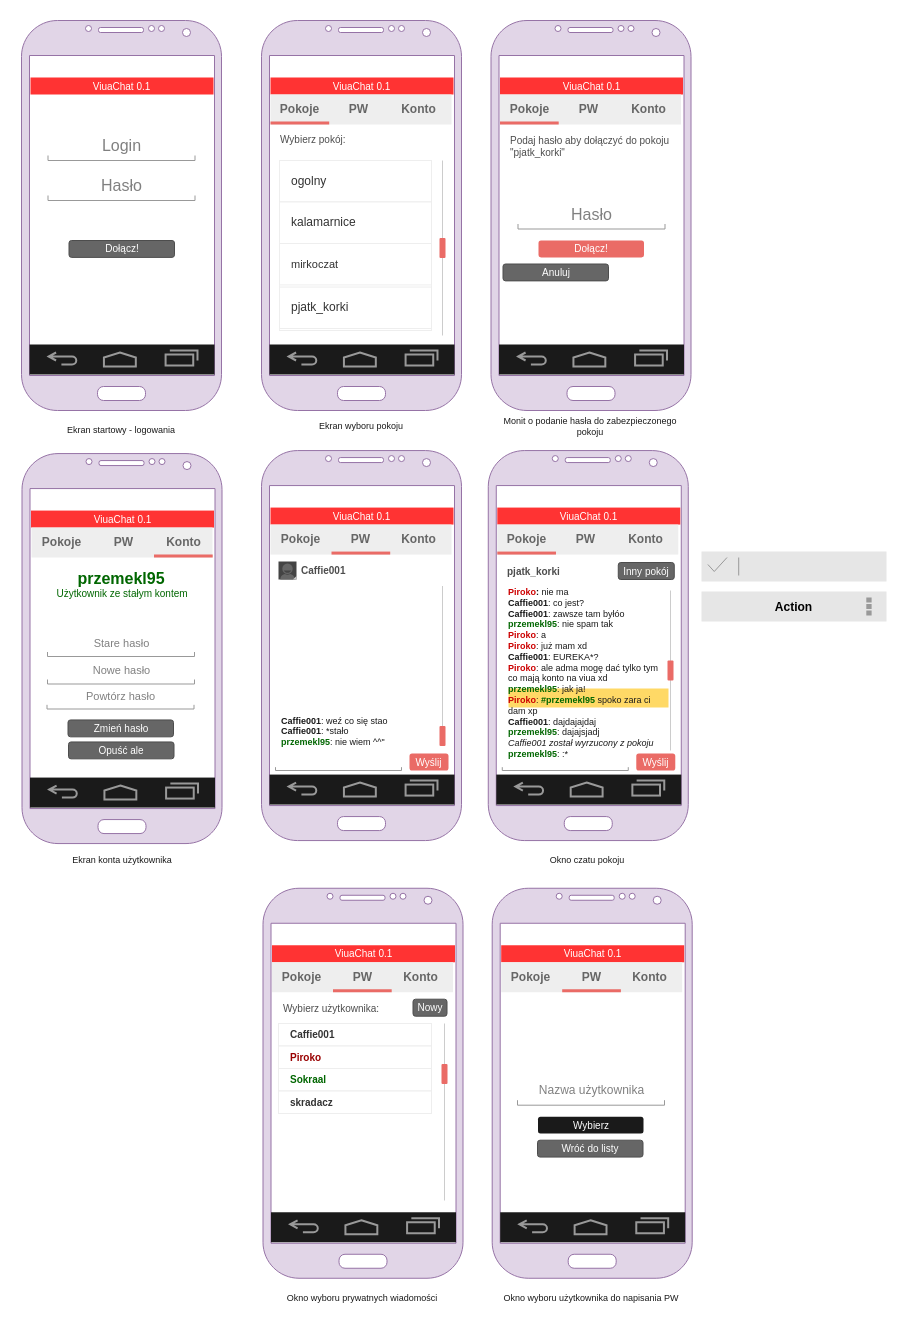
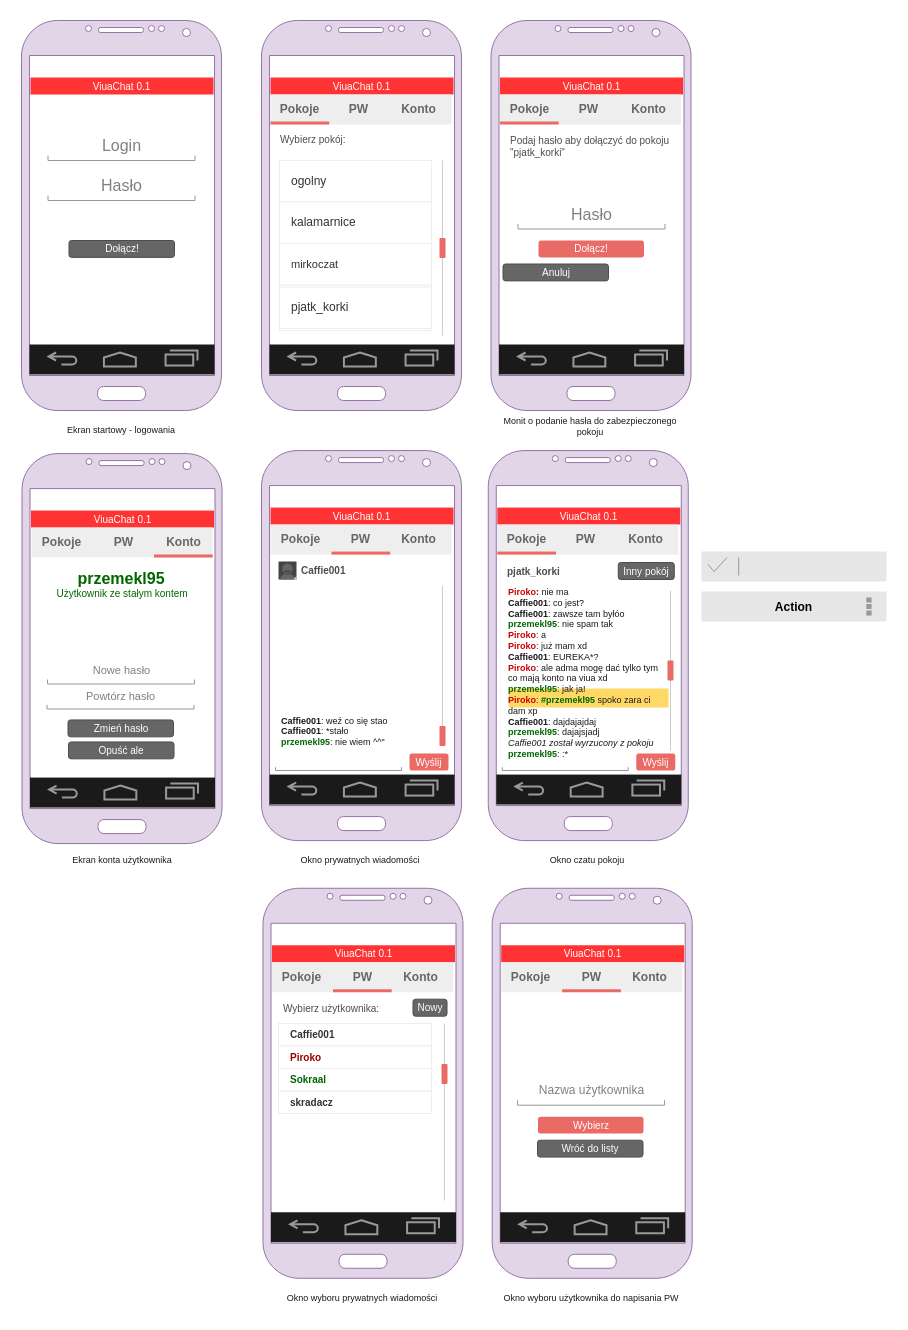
(361, 426) -> none
(121, 643) -> none
none -> (361, 861)
(591, 1125) -> (591, 1125)
